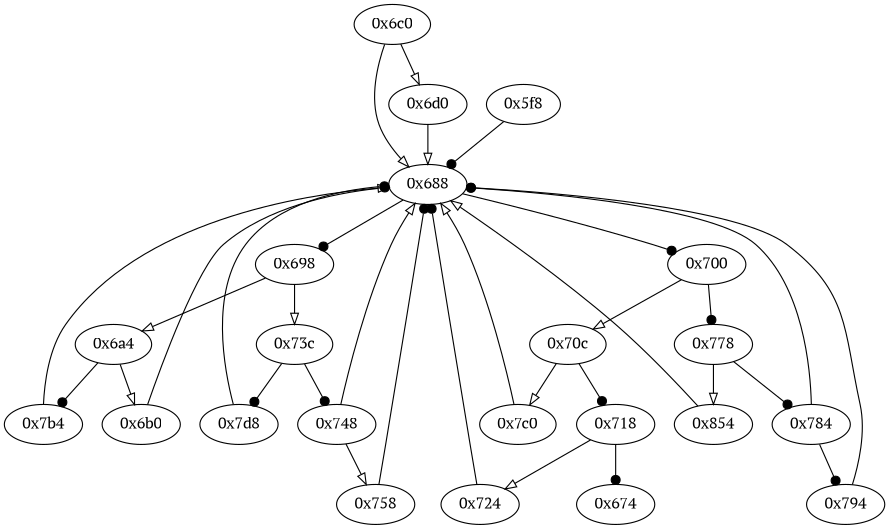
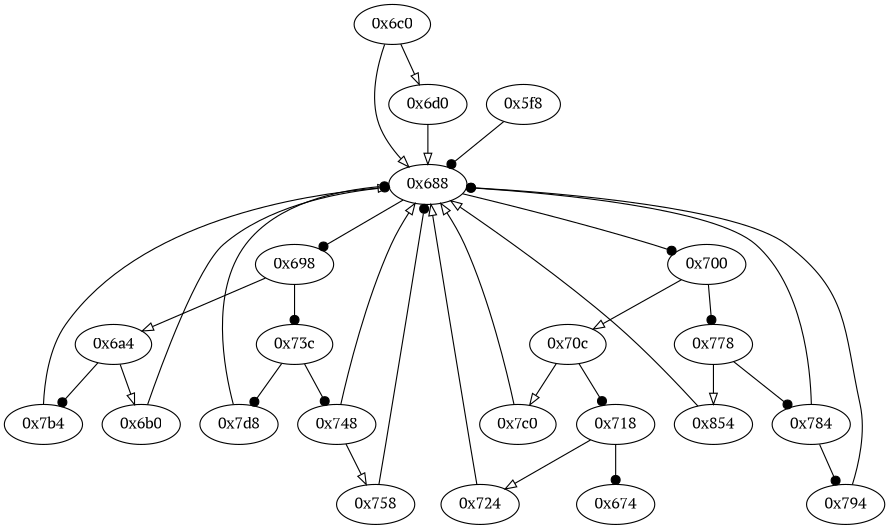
(295, 299) -> (295, 300)
(454, 349) -> (455, 350)
